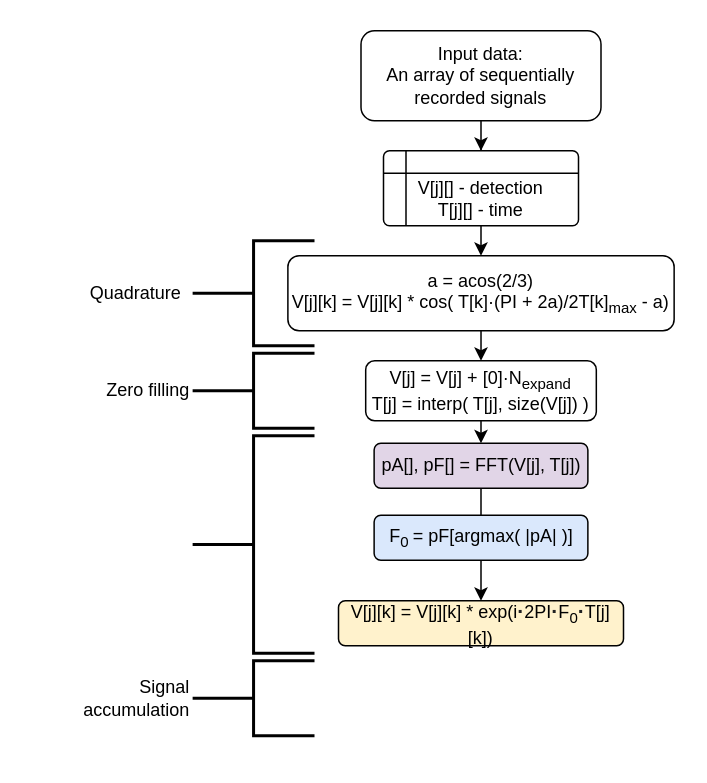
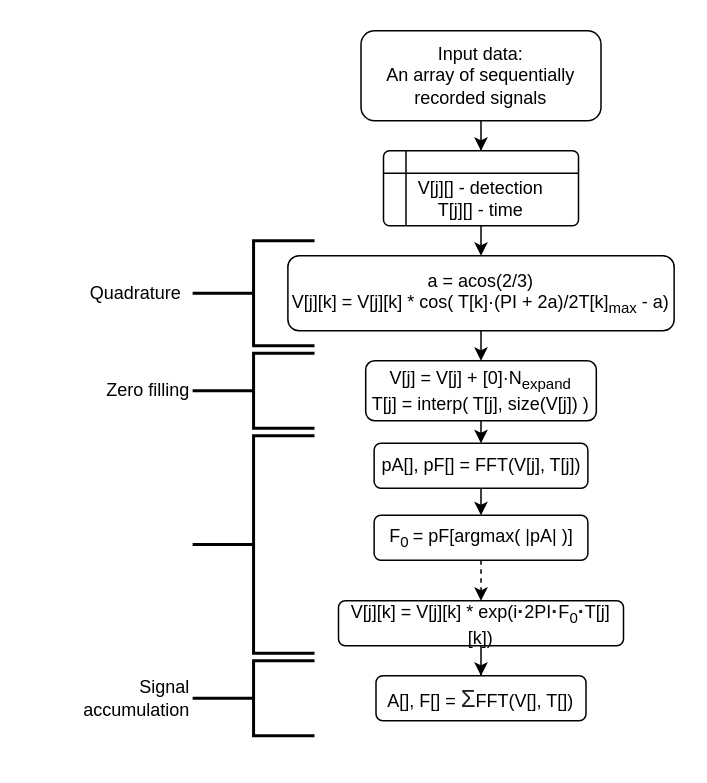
(481, 466) -> (481, 466)
(481, 507) -> (481, 504)
(481, 538) -> (481, 538)
(481, 576) -> (481, 576)
(481, 623) -> (481, 623)
none -> (481, 666)
none -> (481, 698)
